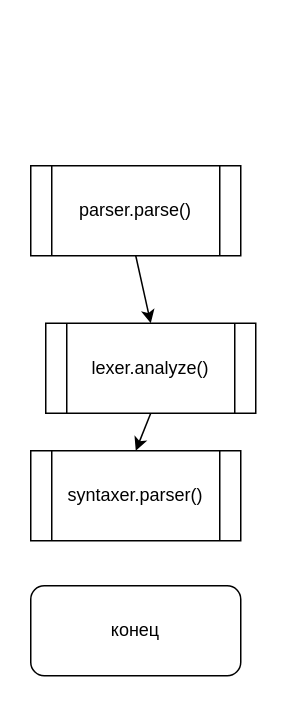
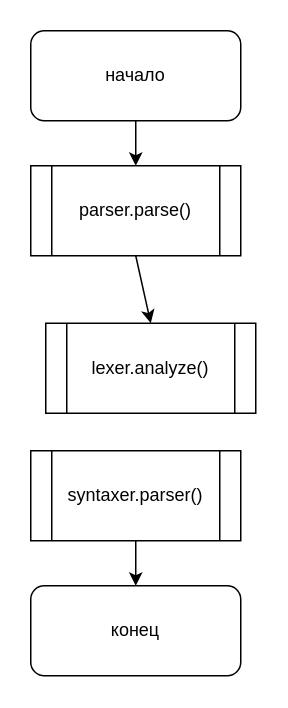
none -> (136, 76)
none -> (136, 138)
(145, 428) -> none
none -> (136, 558)
